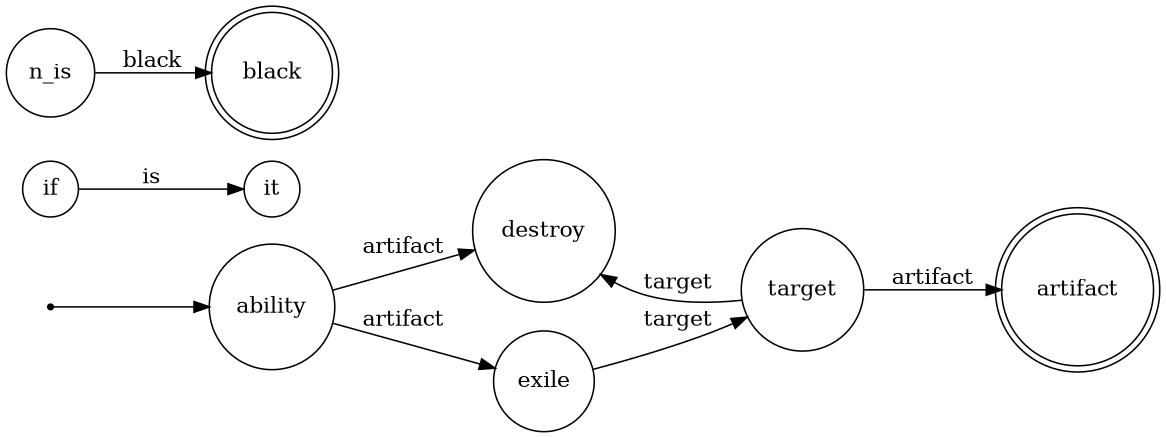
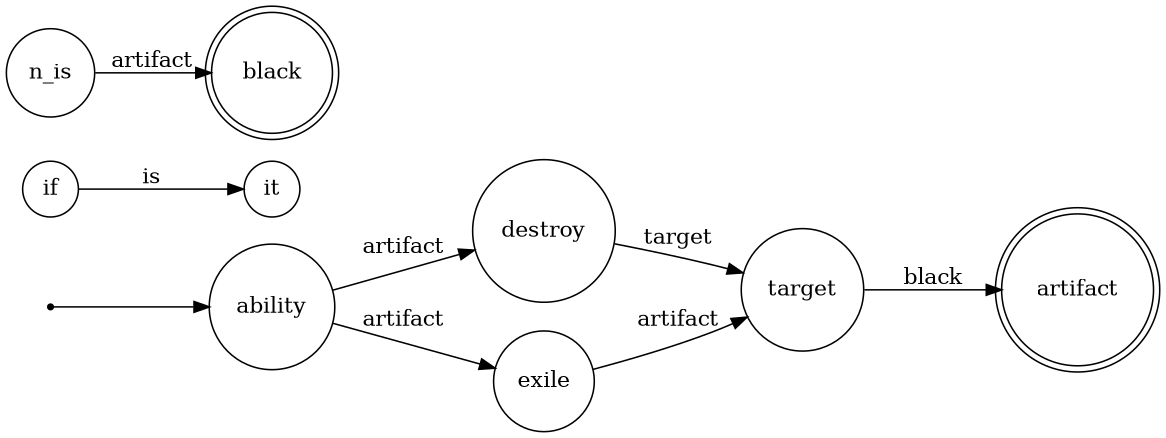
(152, 61) -> (152, 61)
(933, 278) -> (933, 278)
(676, 301) -> (671, 256)
(678, 320) -> (678, 320)
